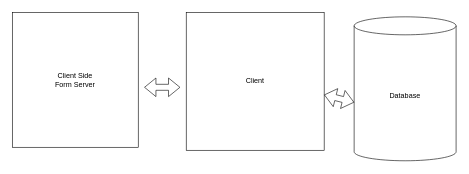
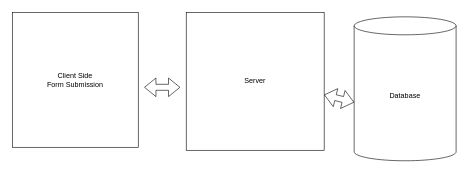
(75, 80) -> (75, 80)
(255, 81) -> (255, 81)
